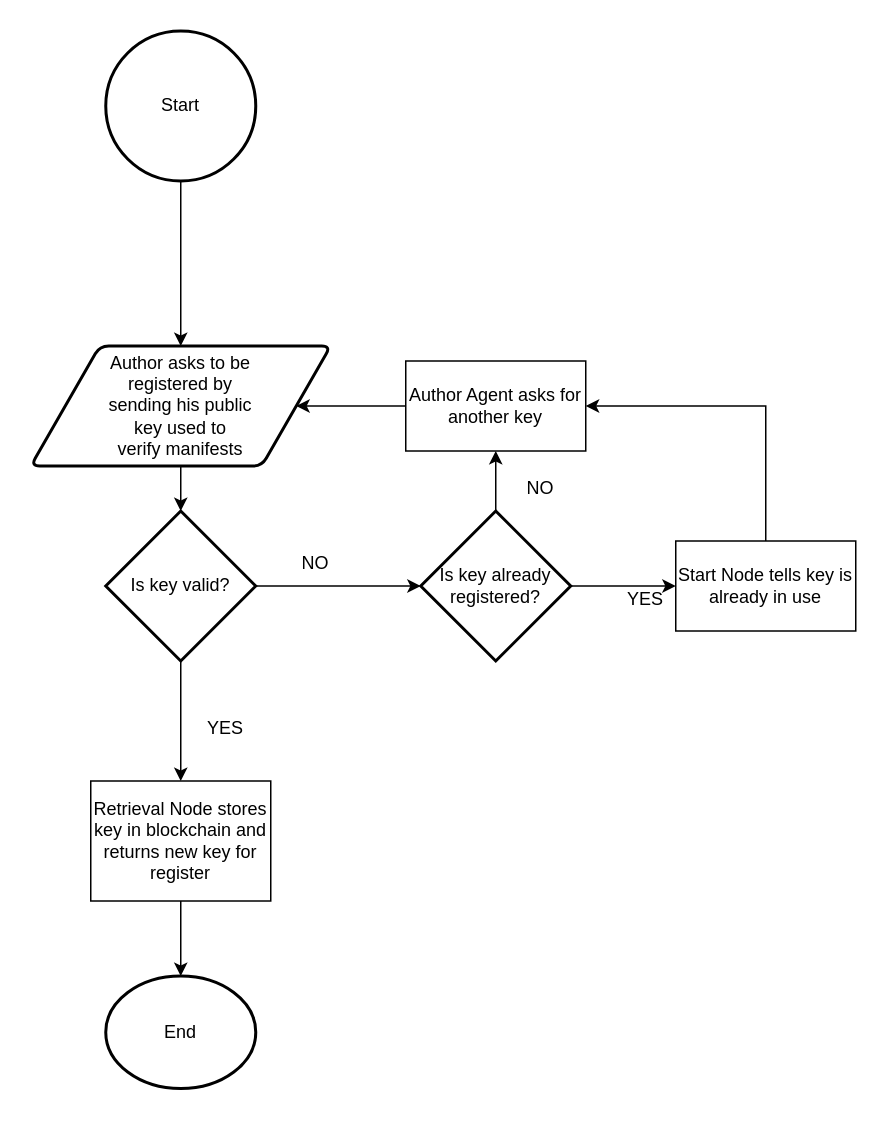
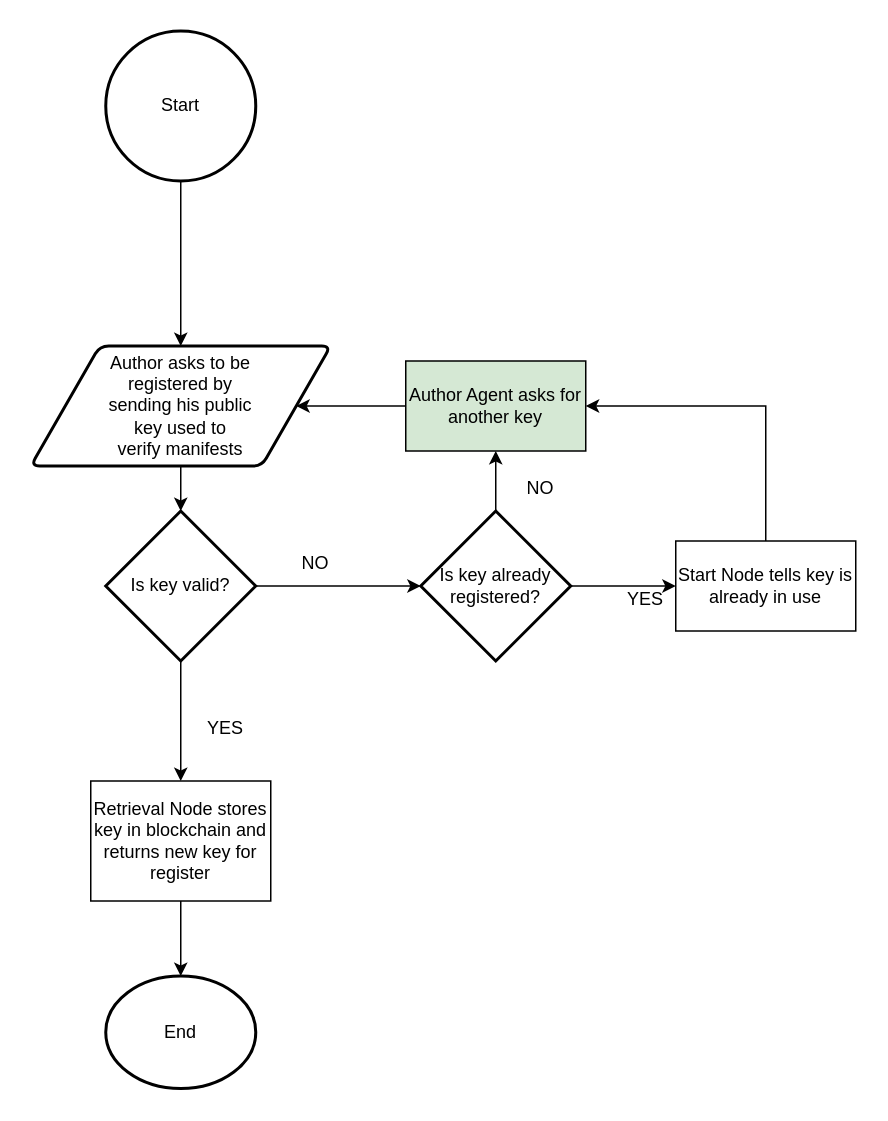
(496, 406) -> (496, 406)
